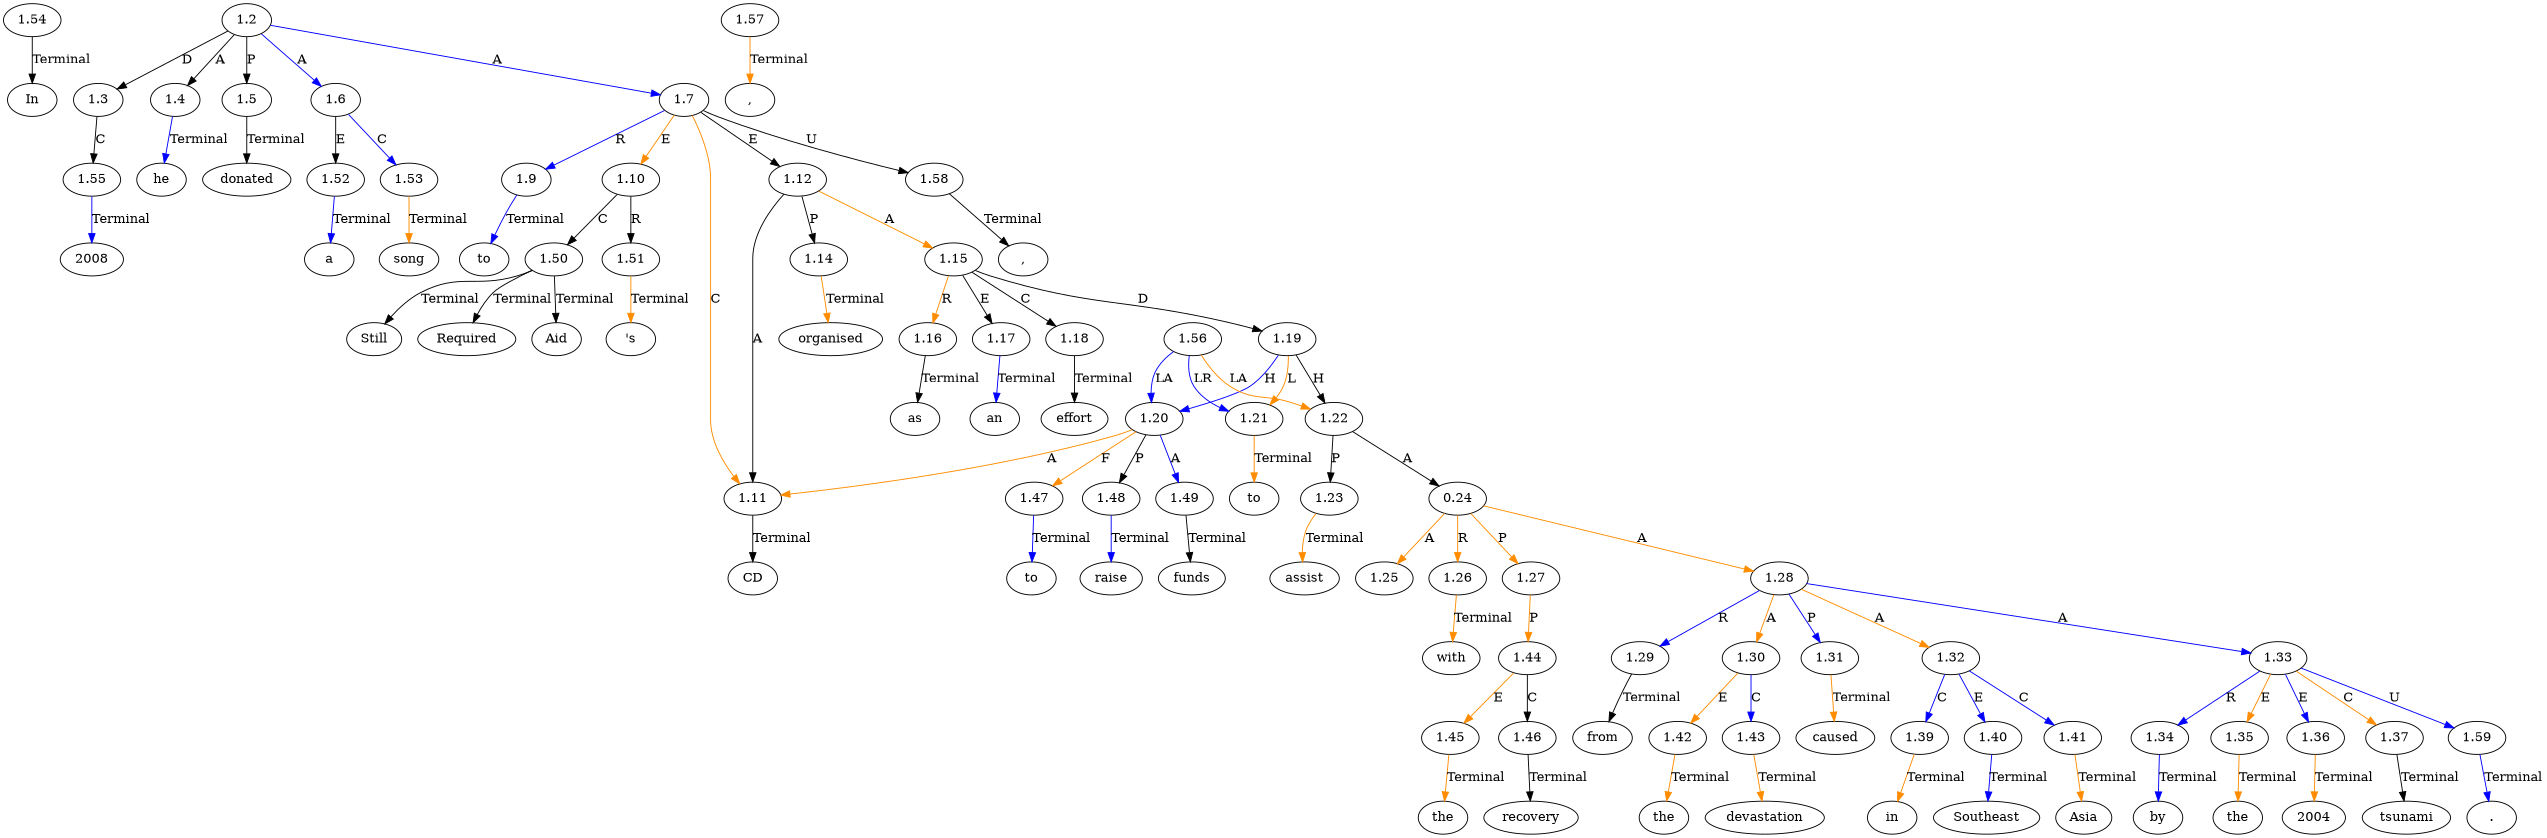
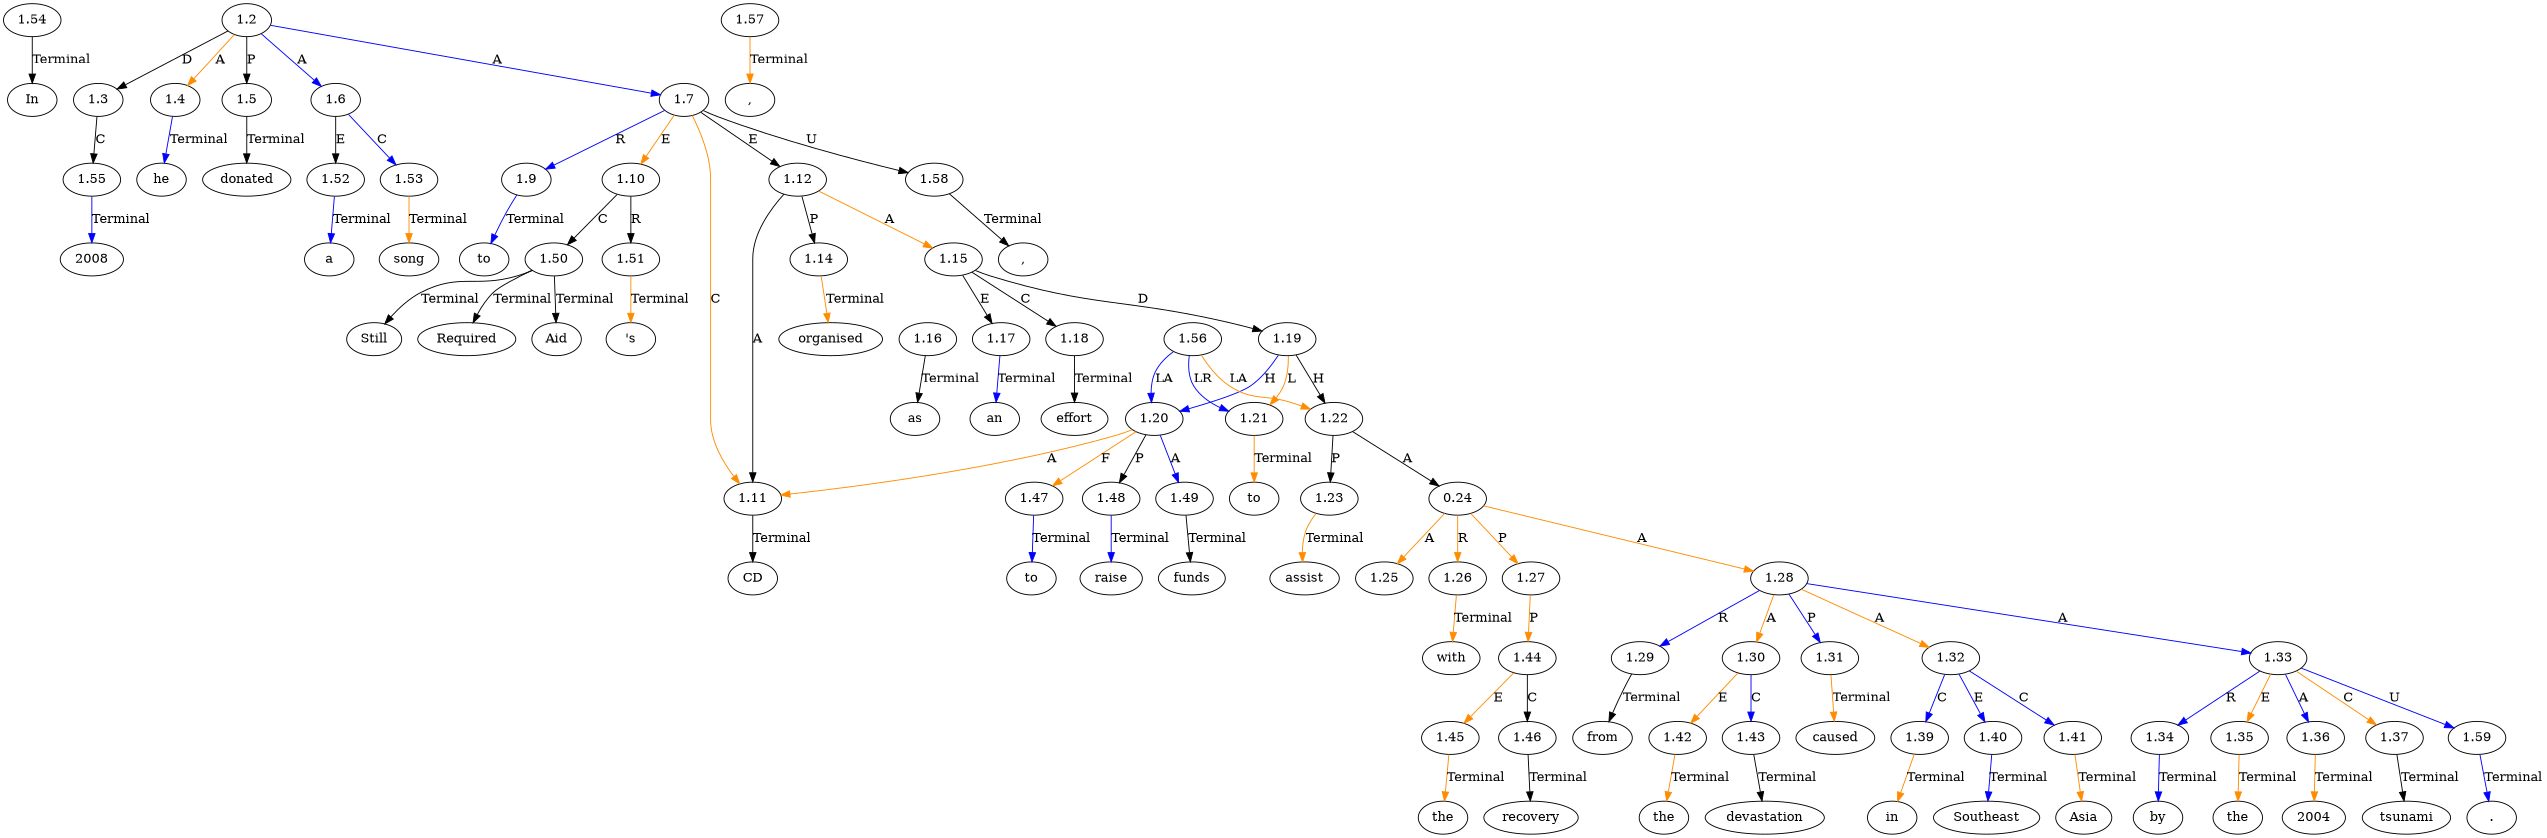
(214, 57) -> (214, 57)
(942, 295) -> none
(2303, 698) -> (2303, 698)
(1757, 773) -> (1757, 773)
